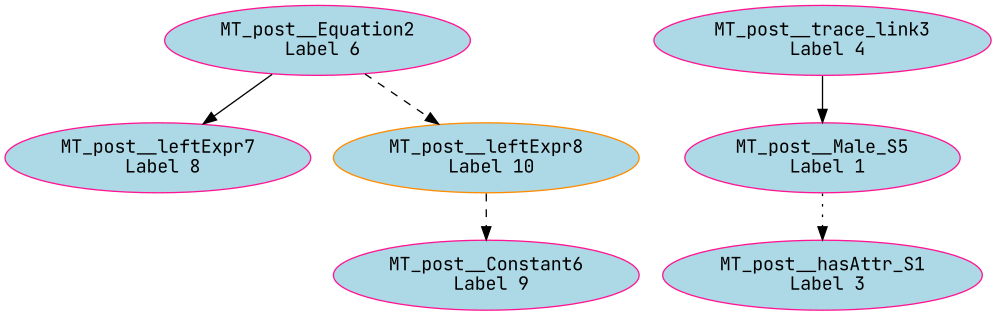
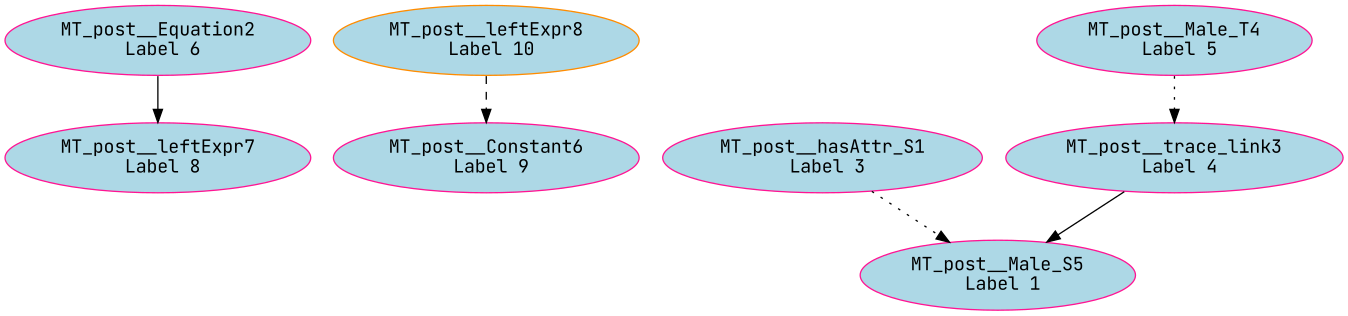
none -> (1174, 40)
(396, 95) -> none
(823, 210) -> (905, 213)
